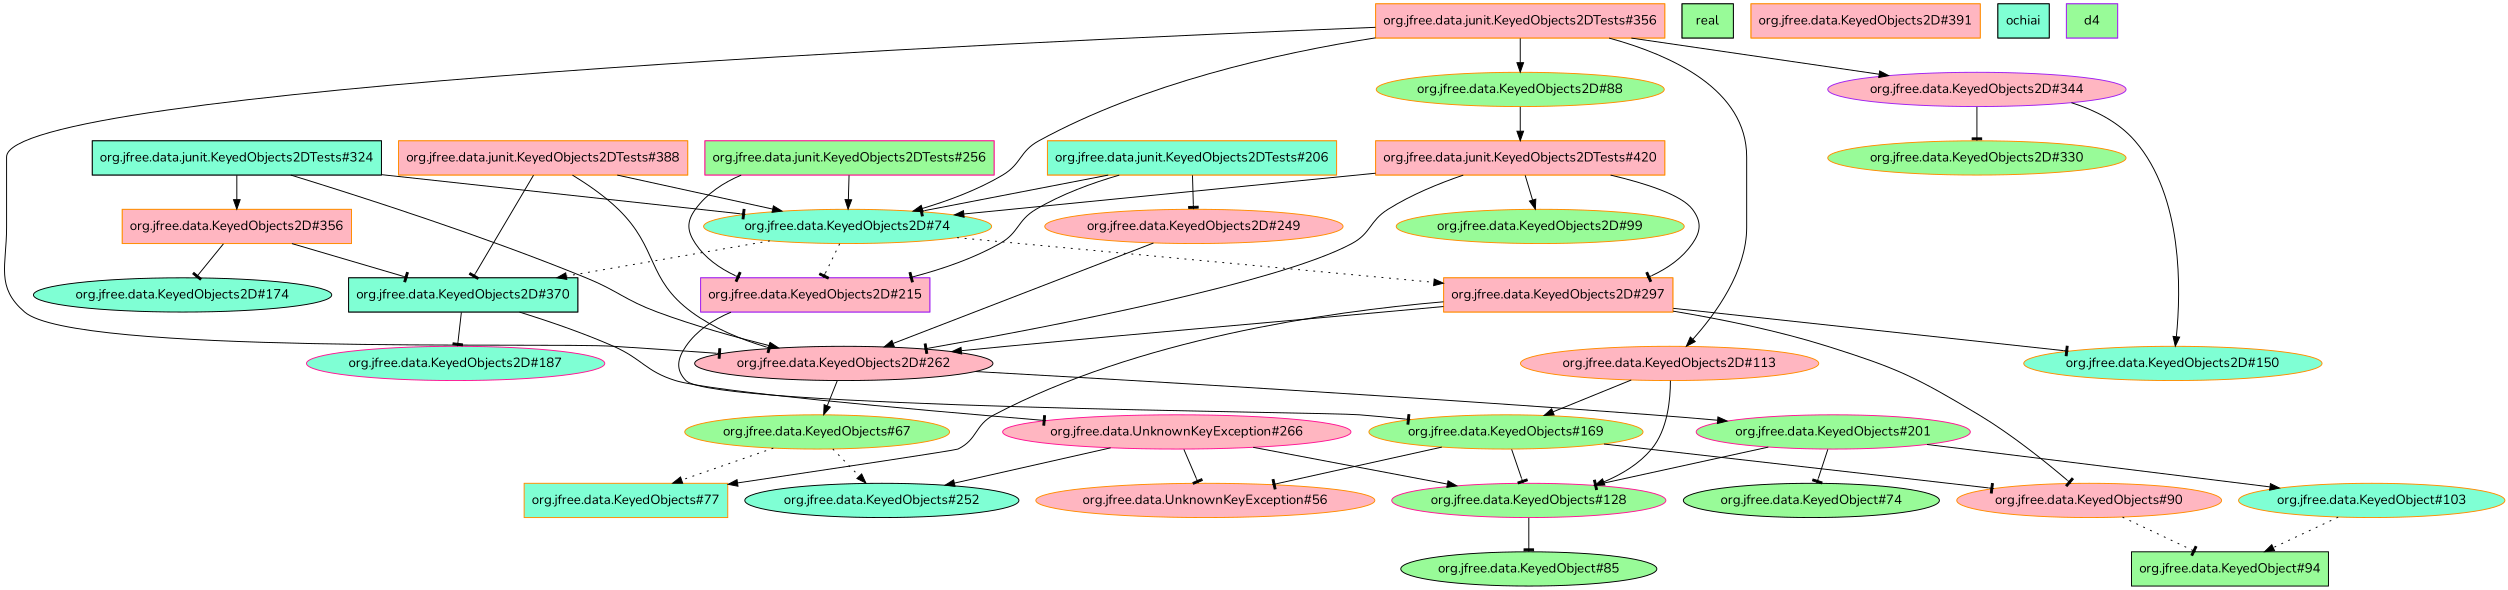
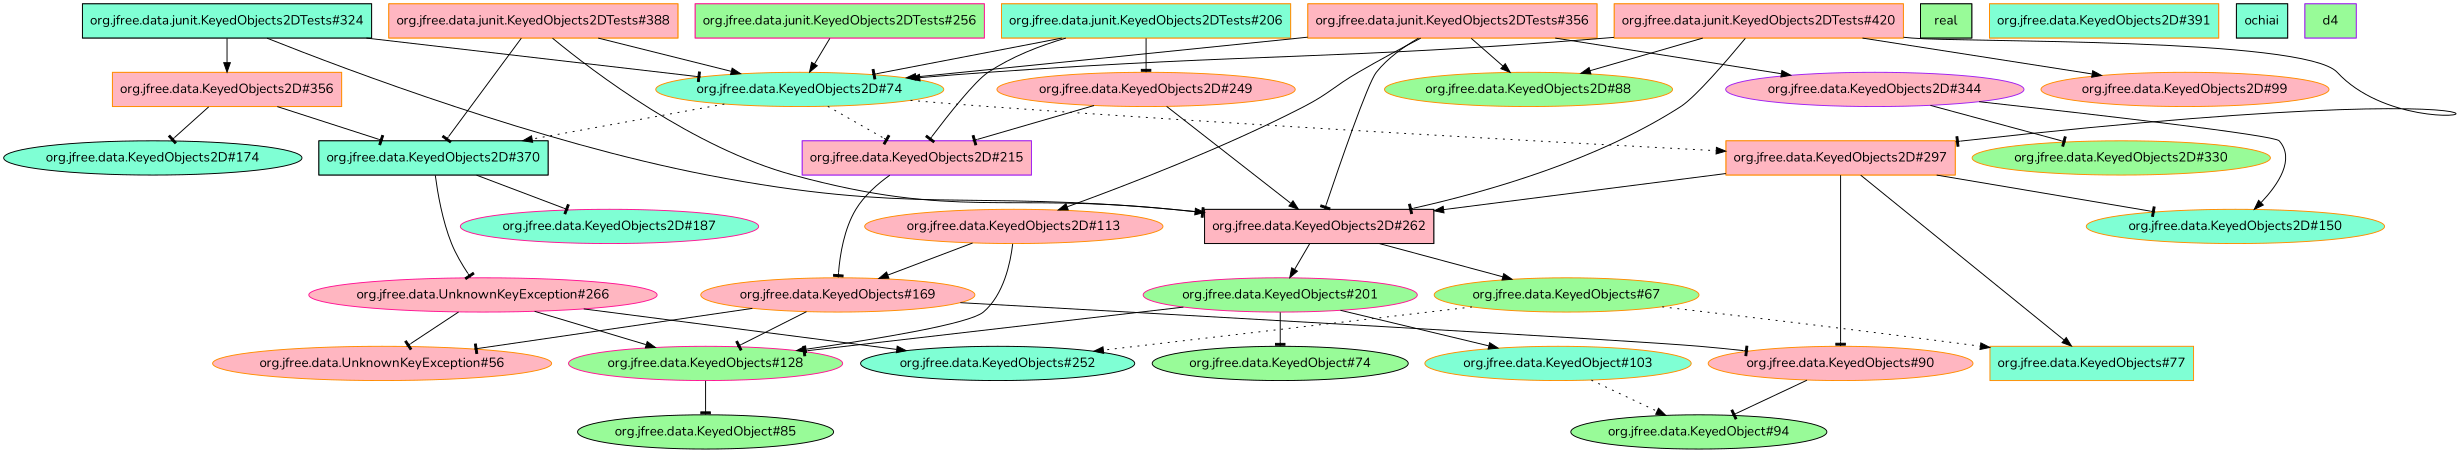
(1866, 21) -> (2104, 21)
(1520, 119) -> (1635, 58)
(689, 223) -> (1036, 122)
(1540, 226) -> (2185, 89)
(844, 363) -> (1319, 226)
(1506, 432) -> (838, 295)
(2157, 533) -> (1772, 397)
(2230, 569) -> (1699, 432)
